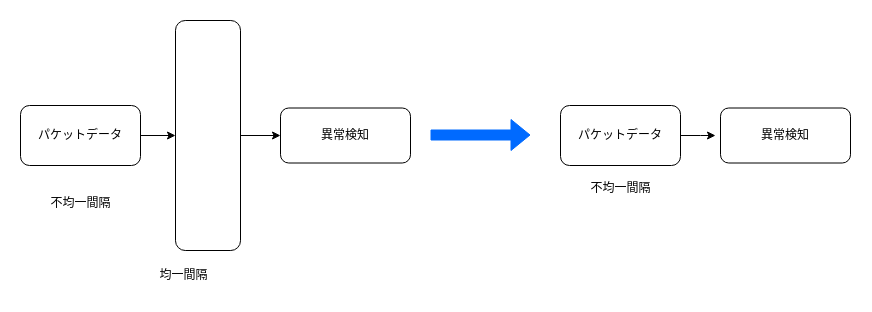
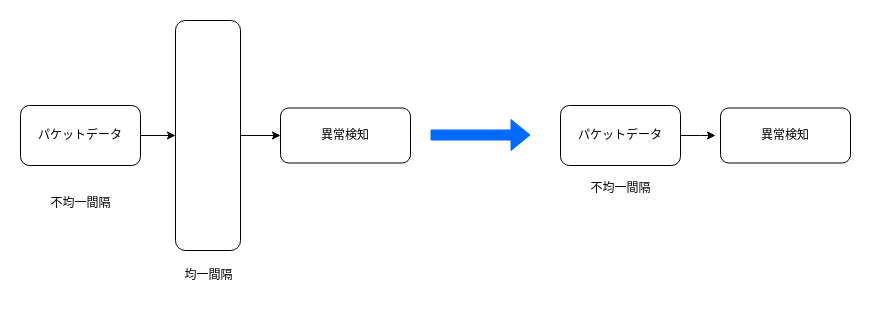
(183, 276) -> (208, 276)
